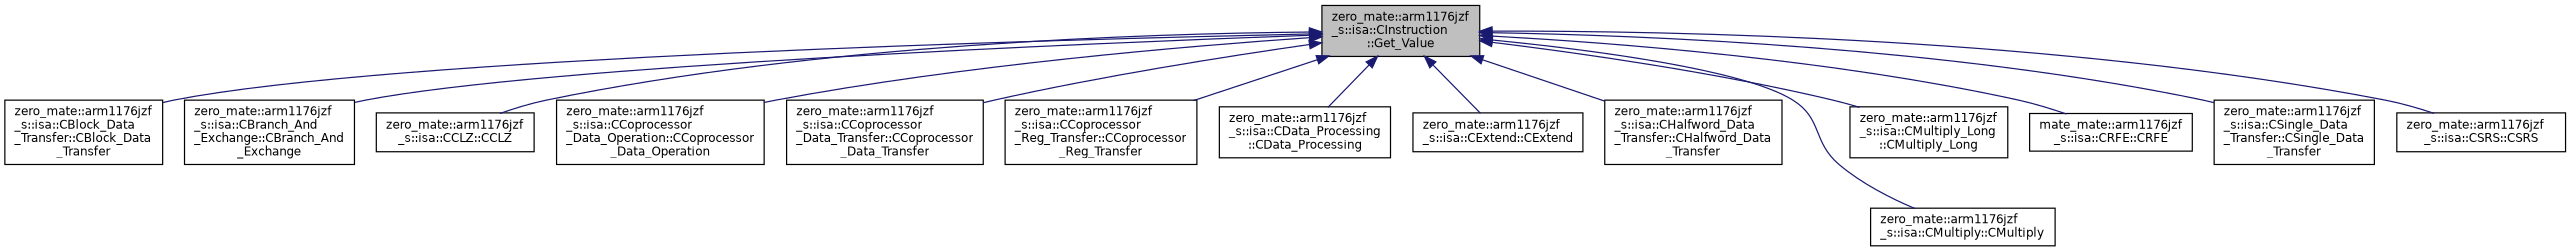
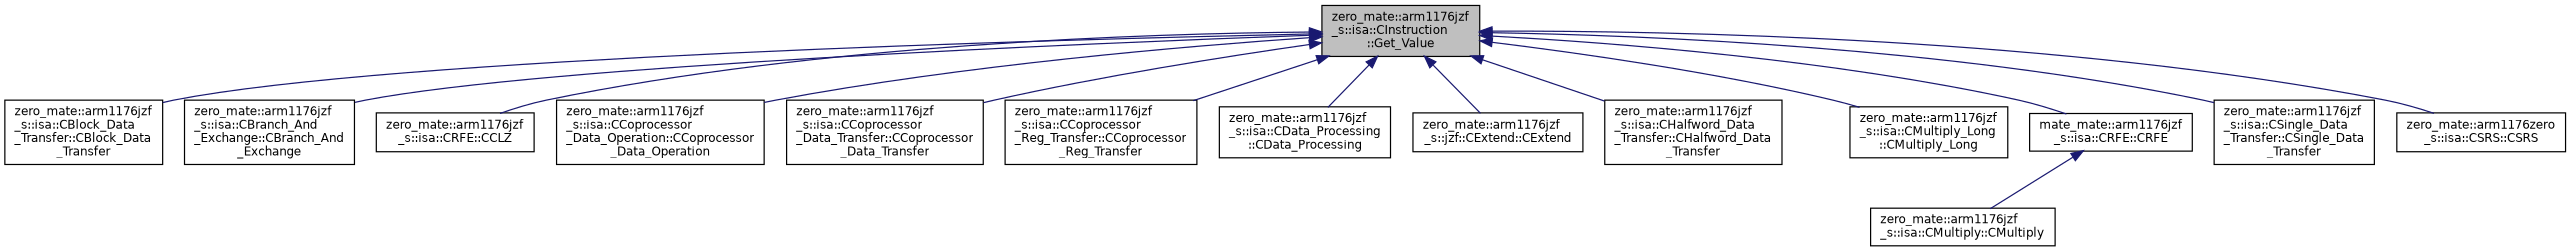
(1794, 101) -> (2032, 183)
(455, 132) -> (455, 132)
(1498, 132) -> (1498, 132)
(2481, 132) -> (2481, 132)
